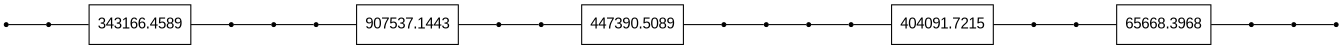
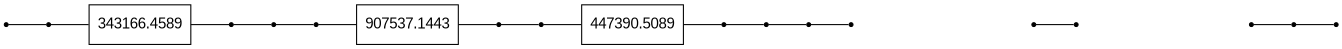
(942, 25) -> none
(1164, 25) -> none
